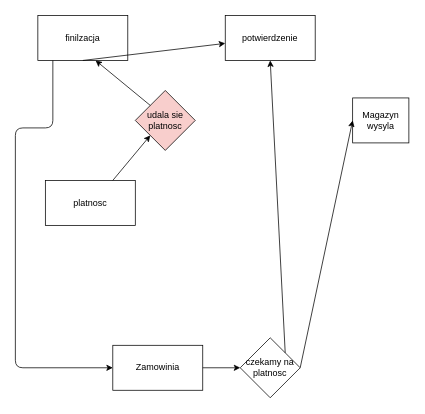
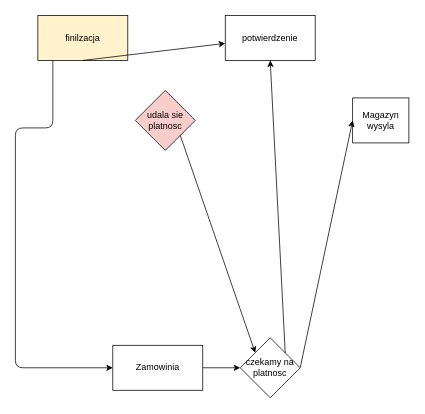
(83, 38) -> (83, 38)
(125, 84) -> none
(130, 160) -> none
(90, 203) -> none
none -> (217, 241)
